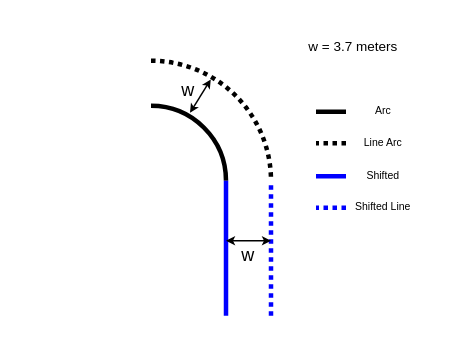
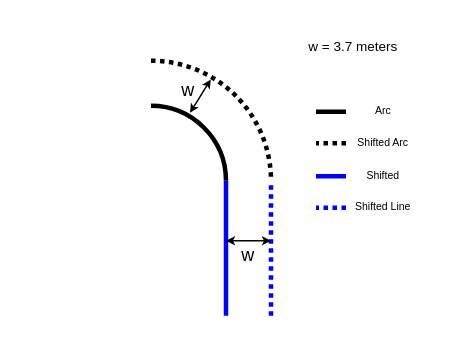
(383, 140) -> (383, 140)
